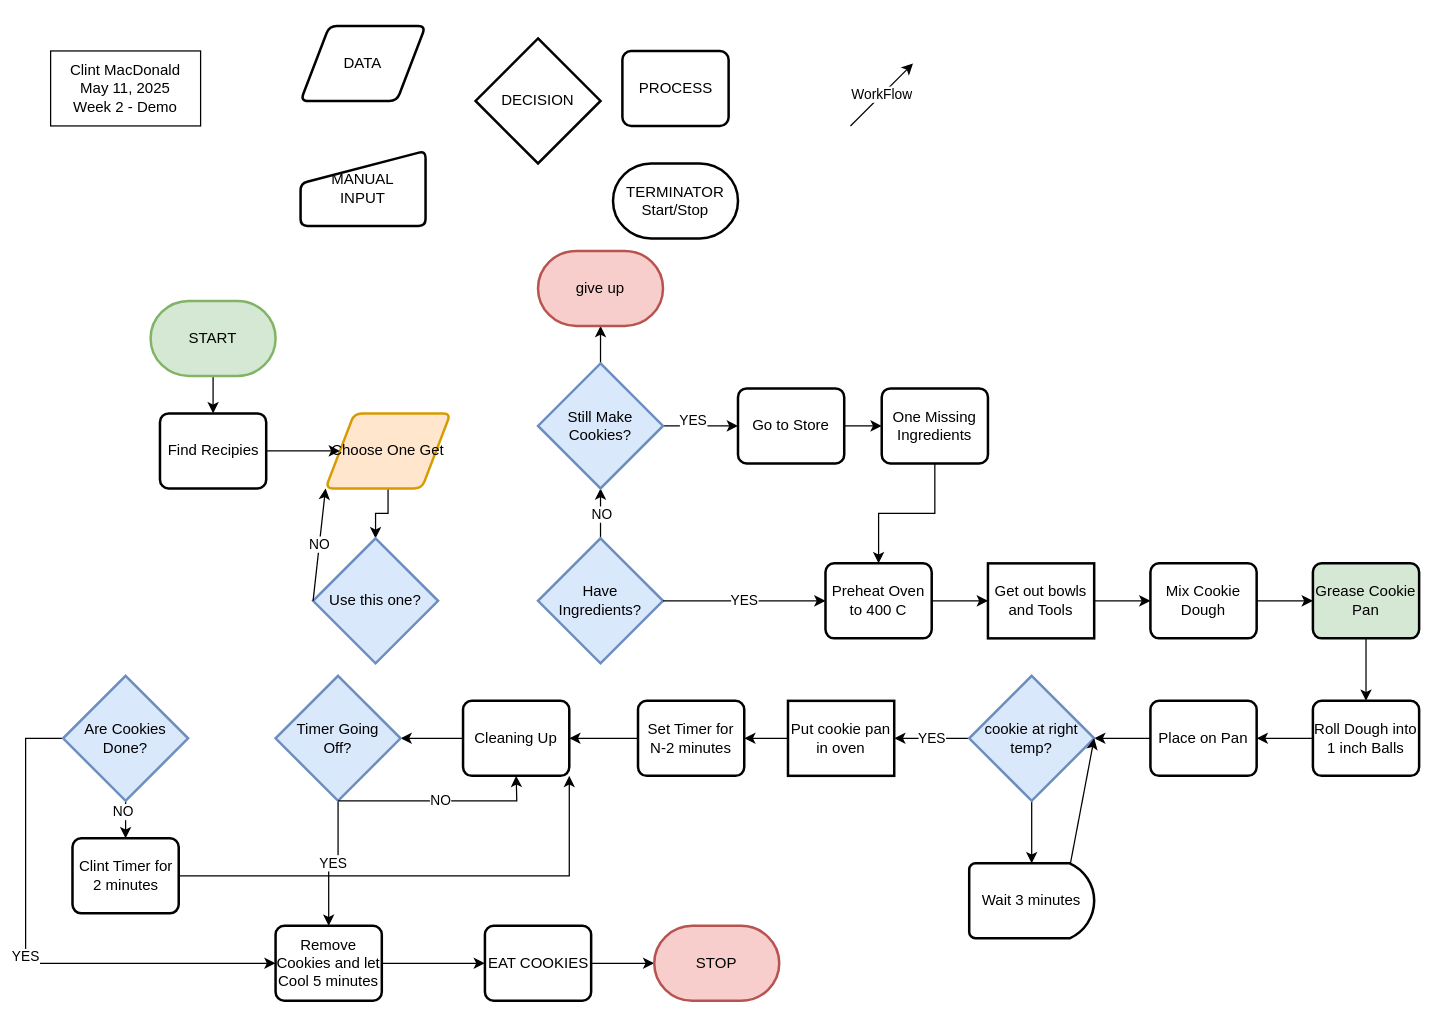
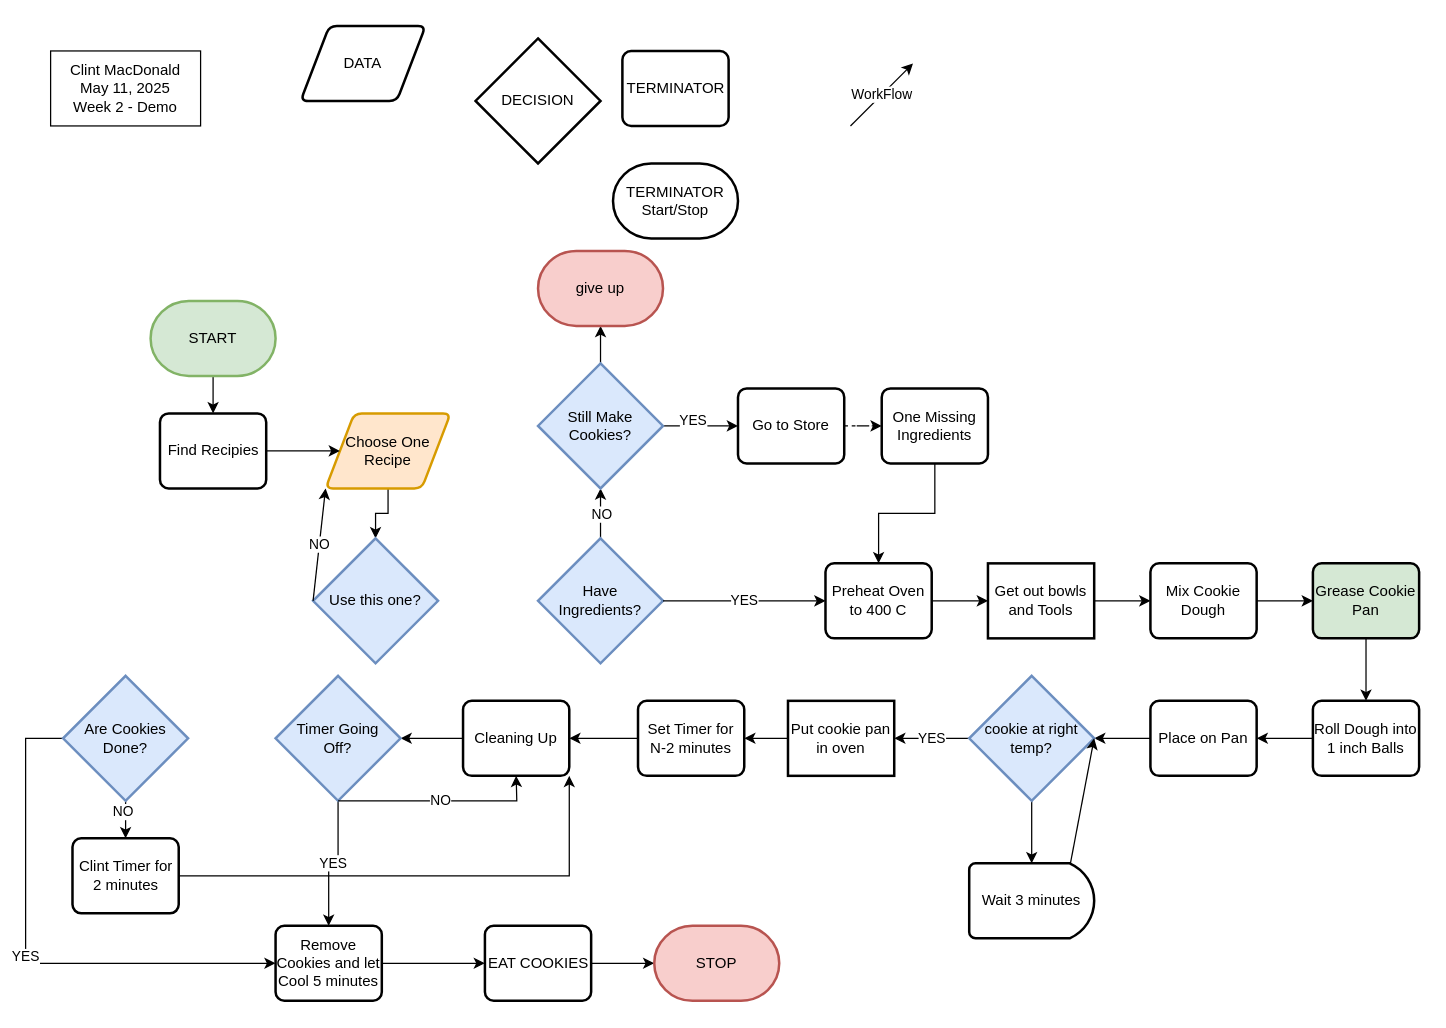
(676, 88) -> (676, 88)
(363, 188) -> none
(852, 426) -> (852, 426)
(388, 451) -> (388, 451)
